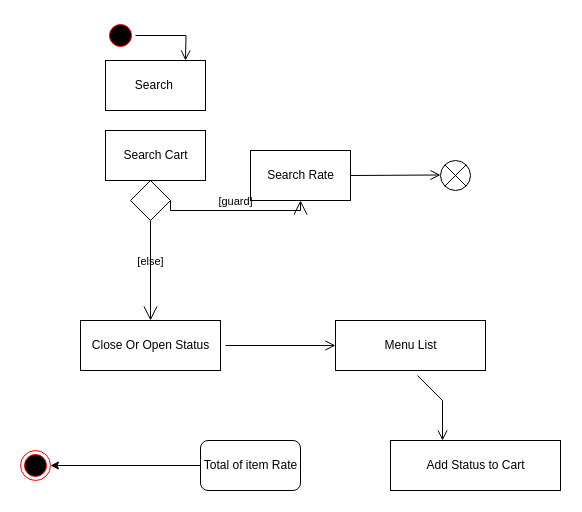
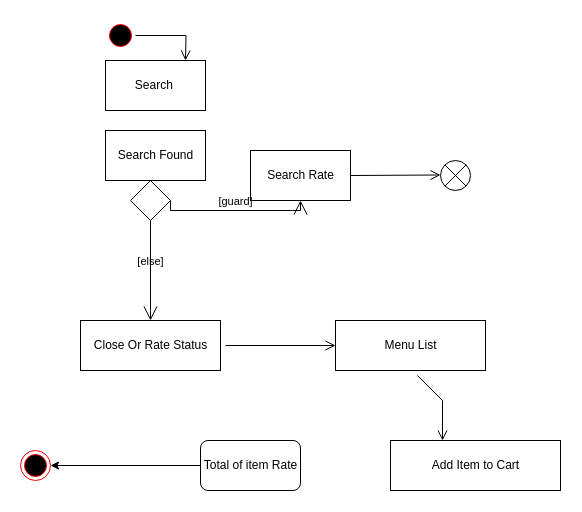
(156, 156) -> (156, 156)
(151, 346) -> (151, 346)
(476, 466) -> (476, 466)
